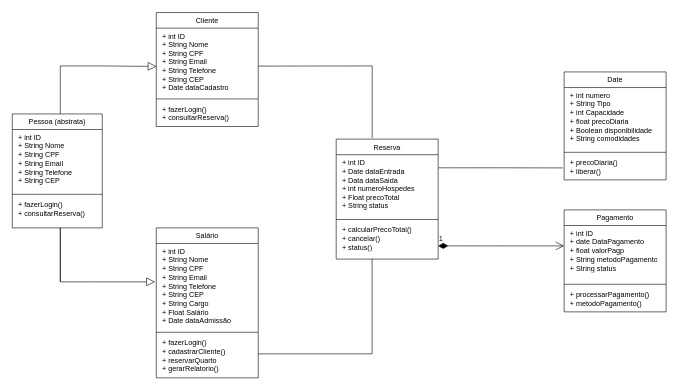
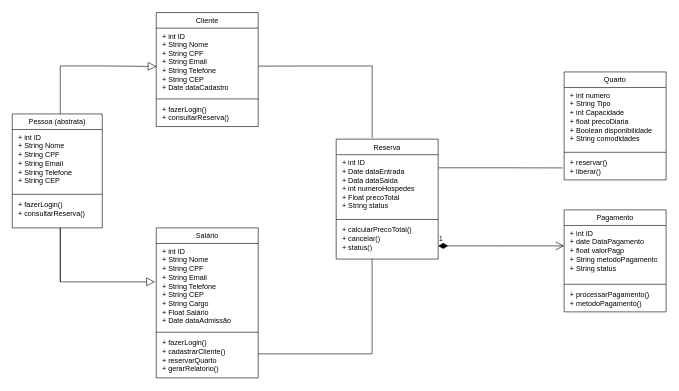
(615, 80) -> (615, 80)
(595, 167) -> (591, 167)
